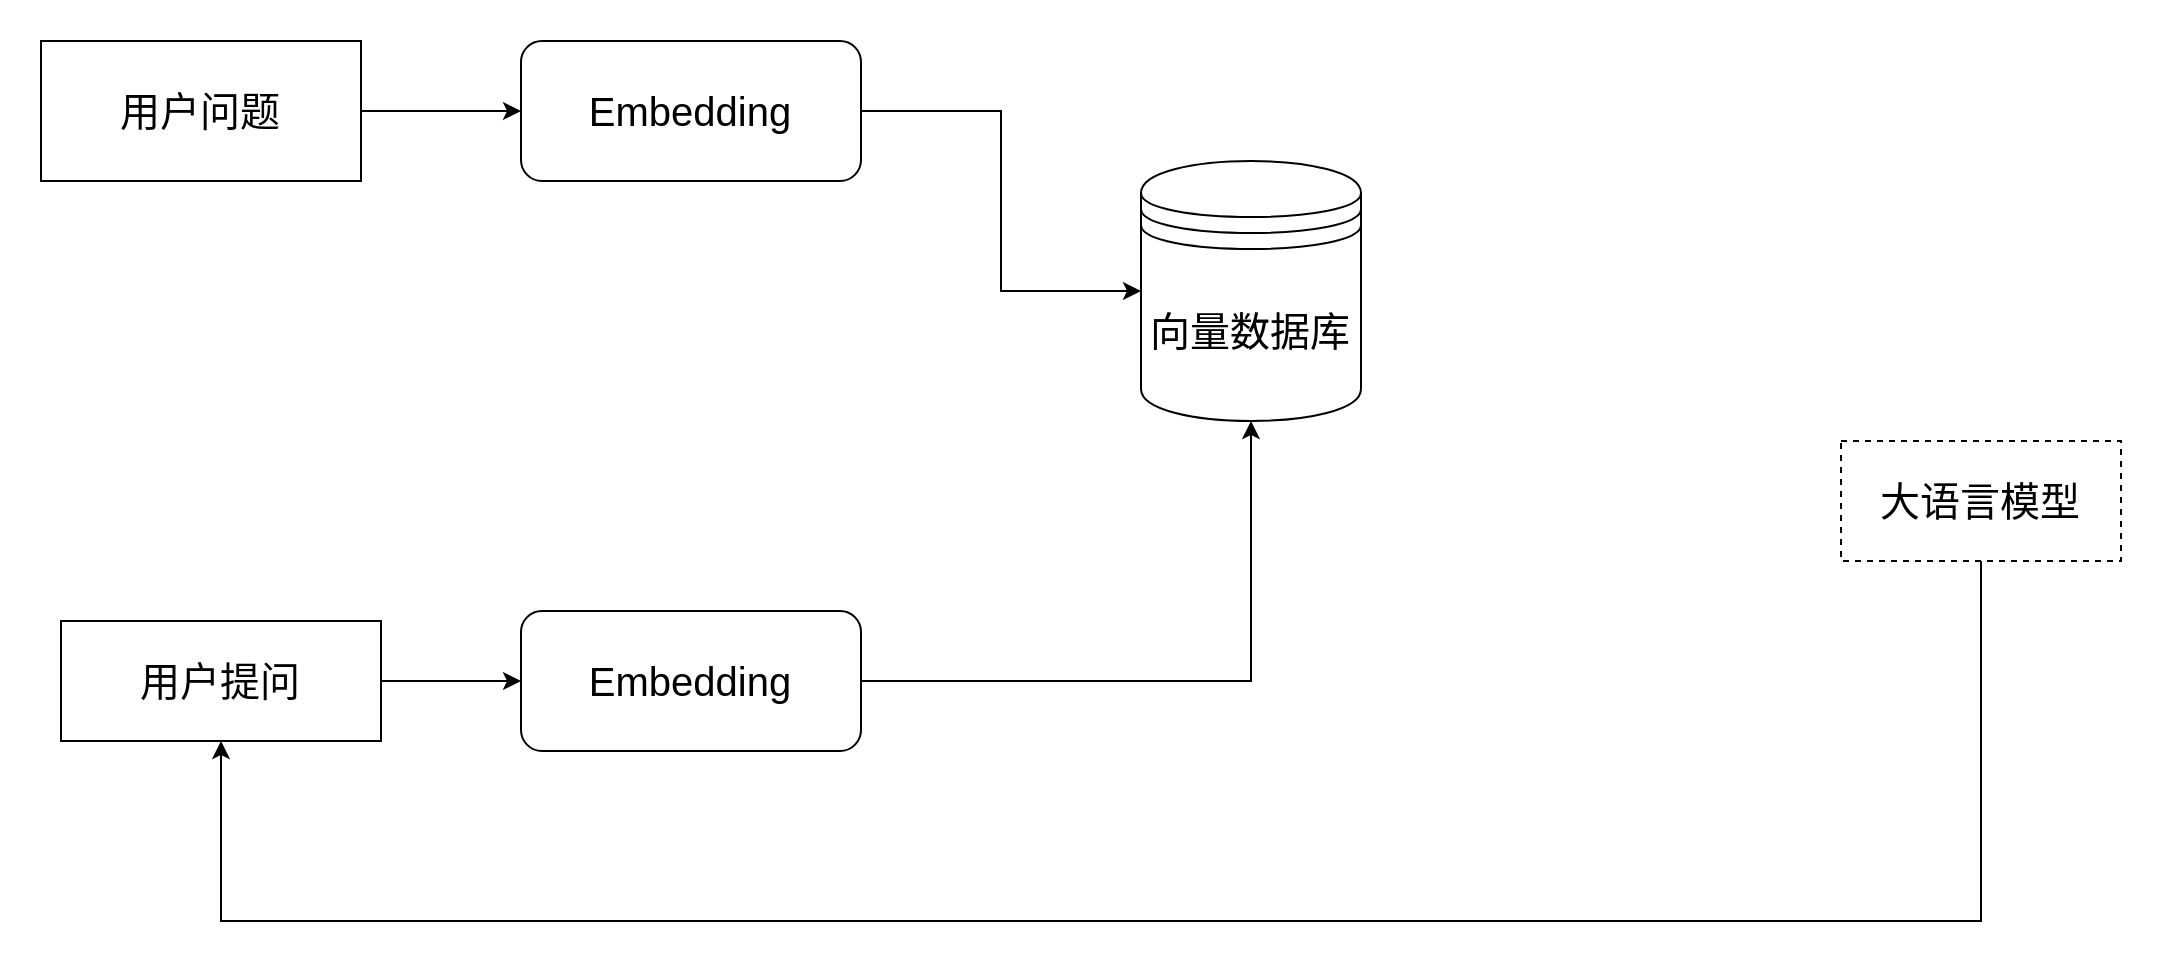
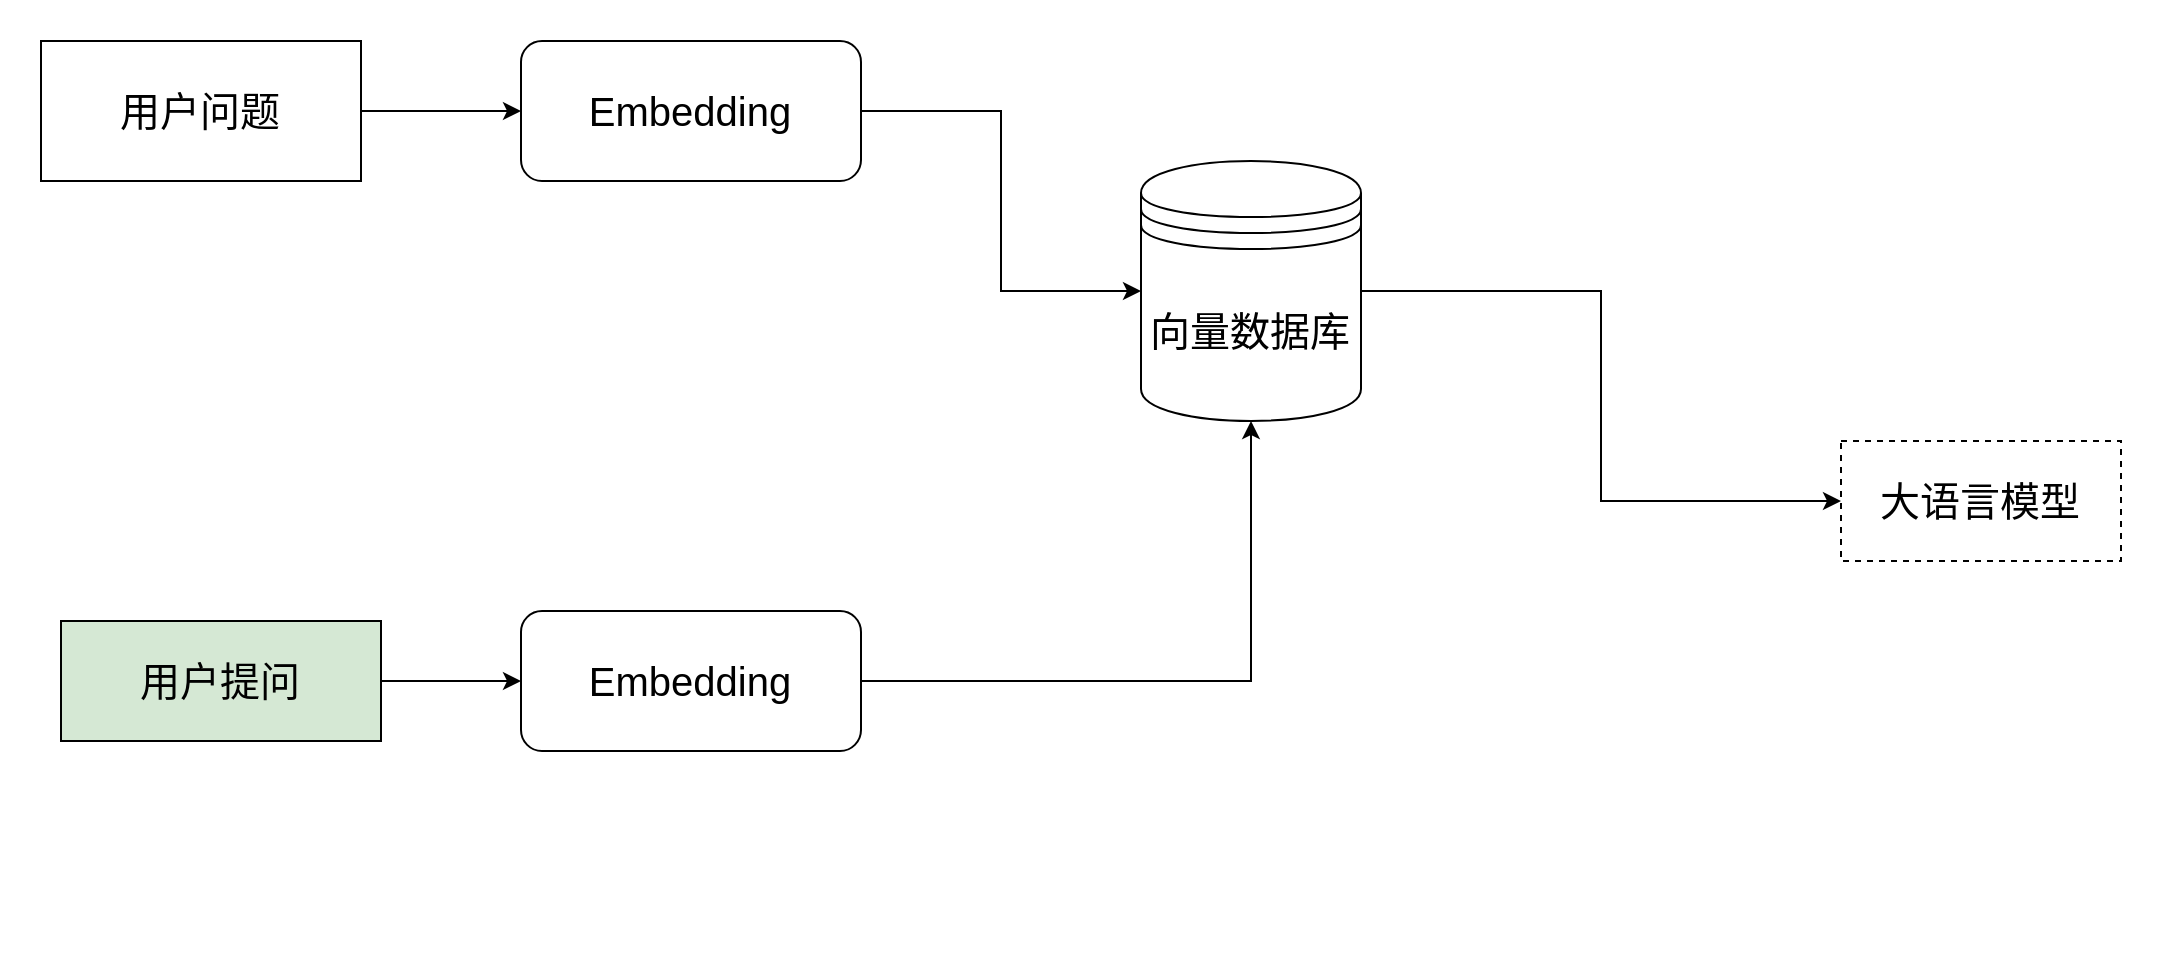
none -> (1601, 389)
(221, 681) -> (221, 681)
(1198, 921) -> none
